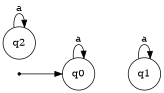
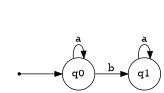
(19, 43) -> none
none -> (108, 74)
